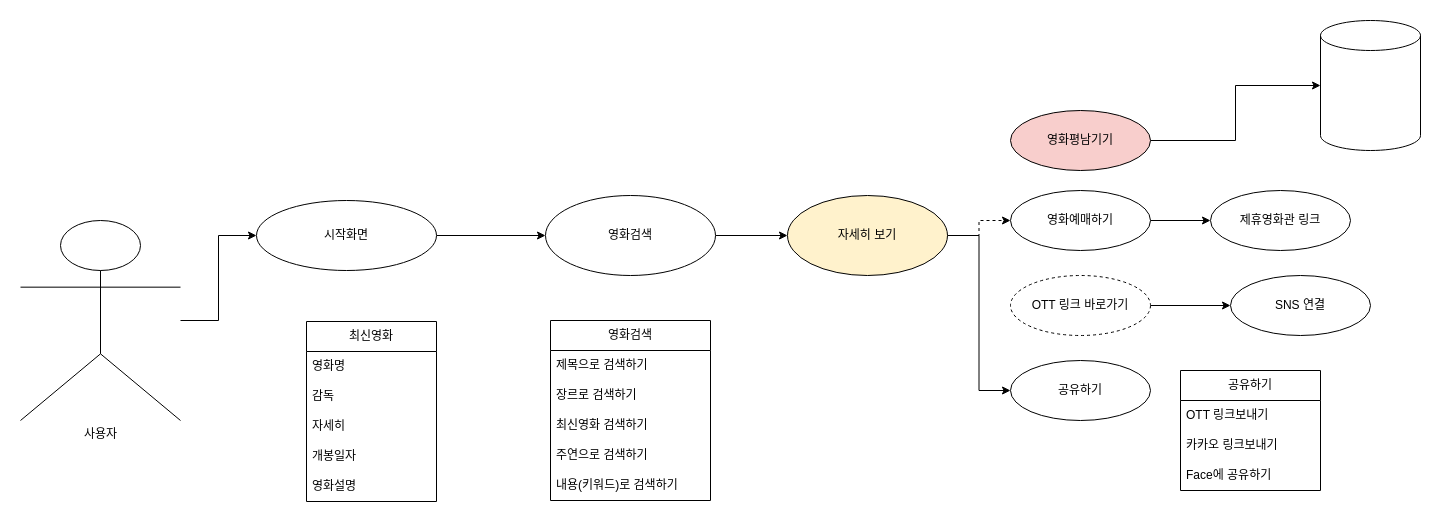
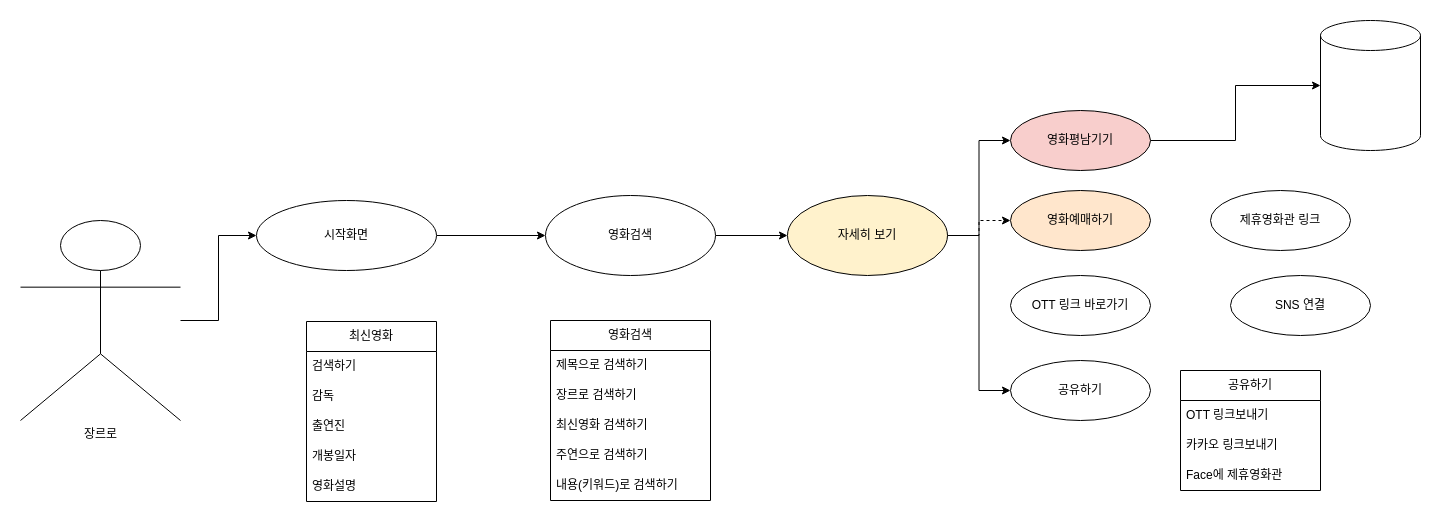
none -> (979, 168)
(1081, 221) -> (1081, 221)
(1177, 221) -> none
(1081, 306) -> (1081, 306)
(1187, 306) -> none
(331, 367) -> (337, 367)
(331, 427) -> (331, 427)
(101, 435) -> (101, 435)
(1232, 476) -> (1238, 476)
